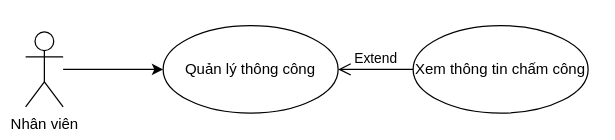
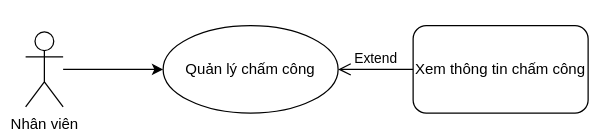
(251, 69) -> (251, 69)
(501, 69) -> (501, 69)
